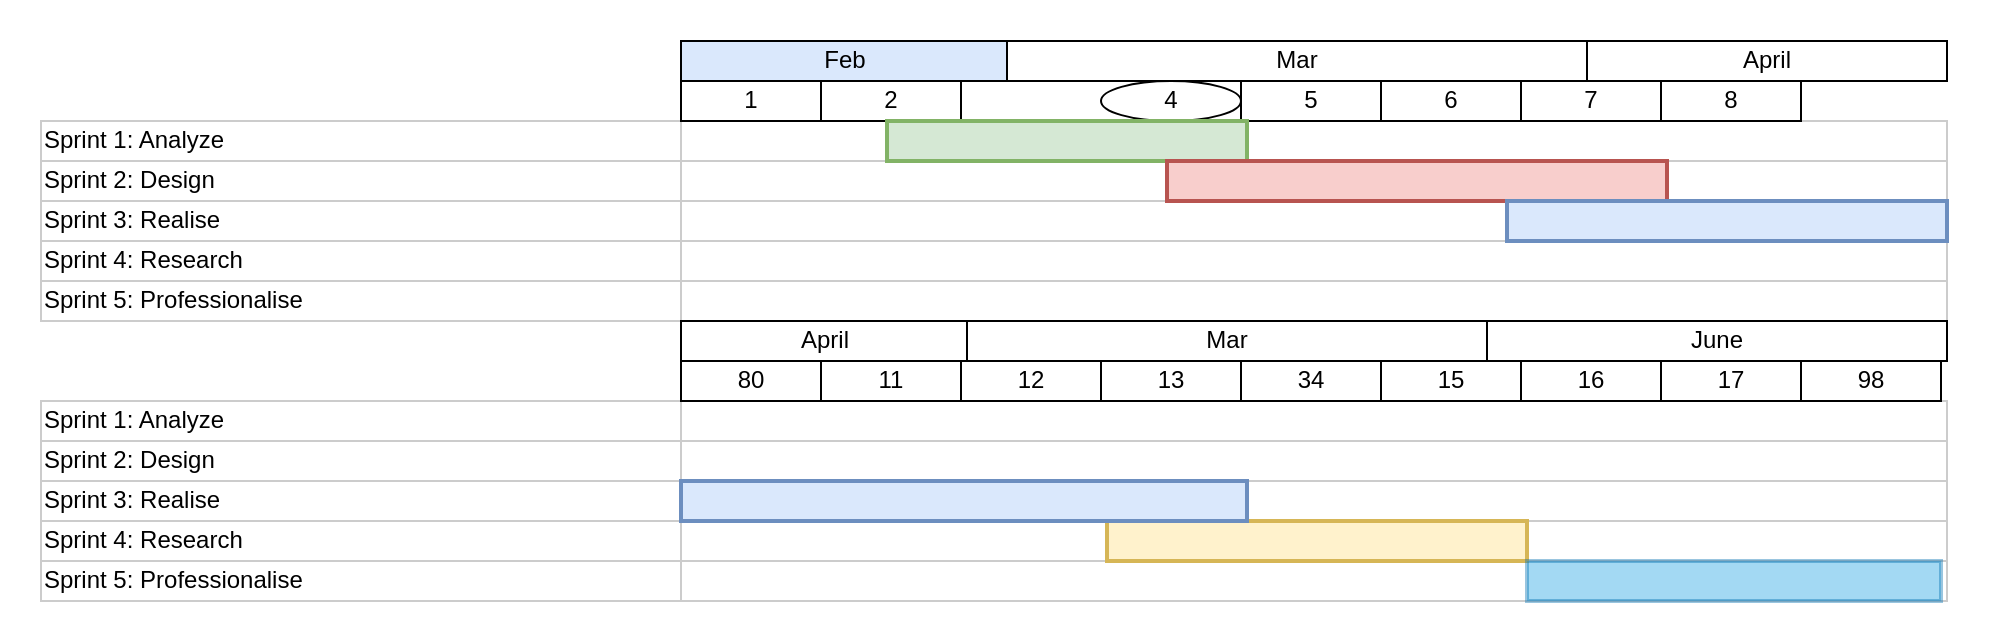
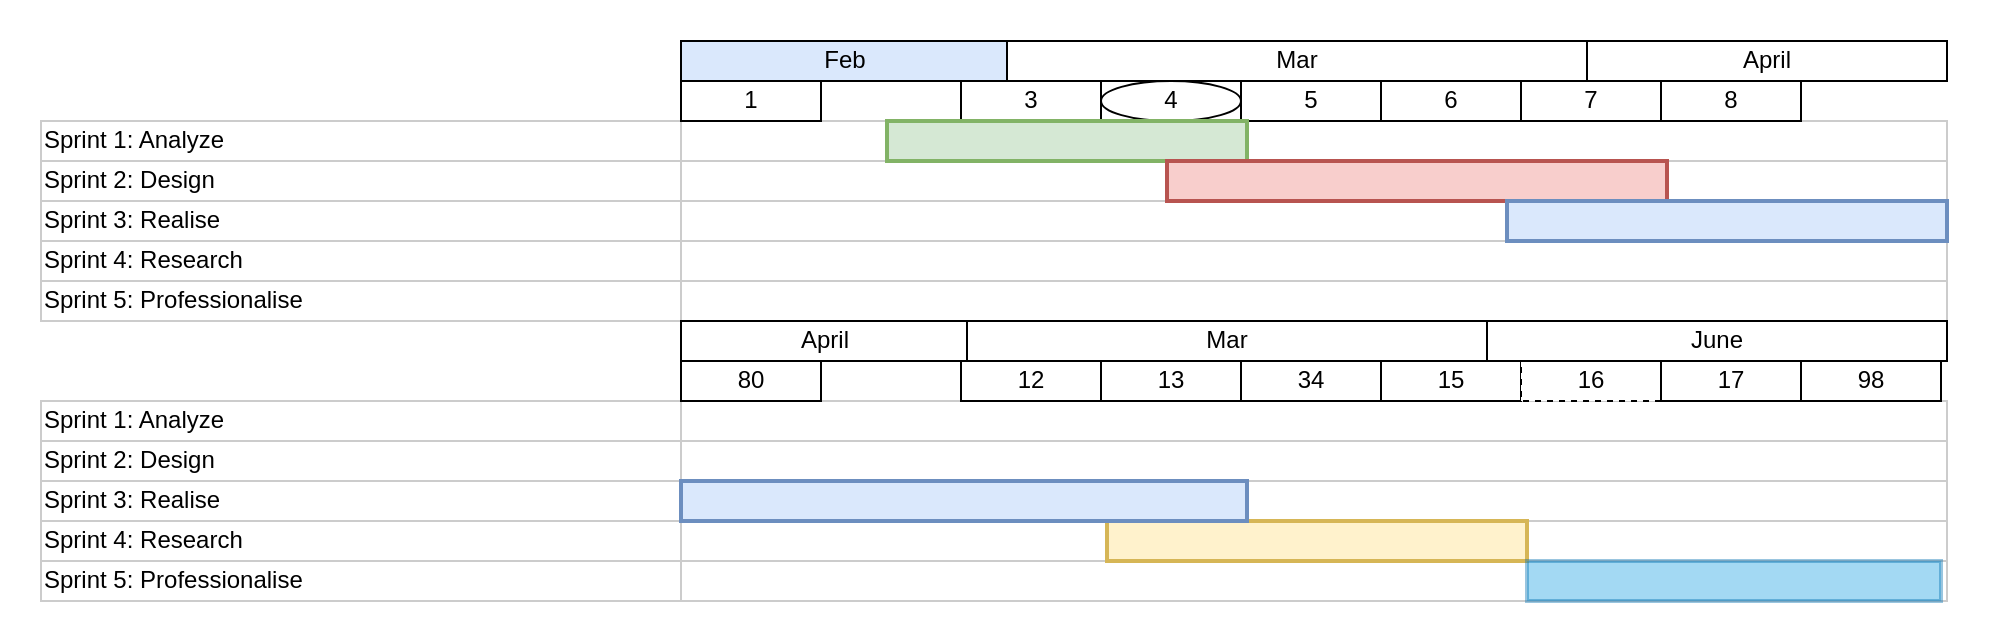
(891, 101) -> none
none -> (1031, 101)
(891, 381) -> none
(1591, 381) -> (1591, 381)
